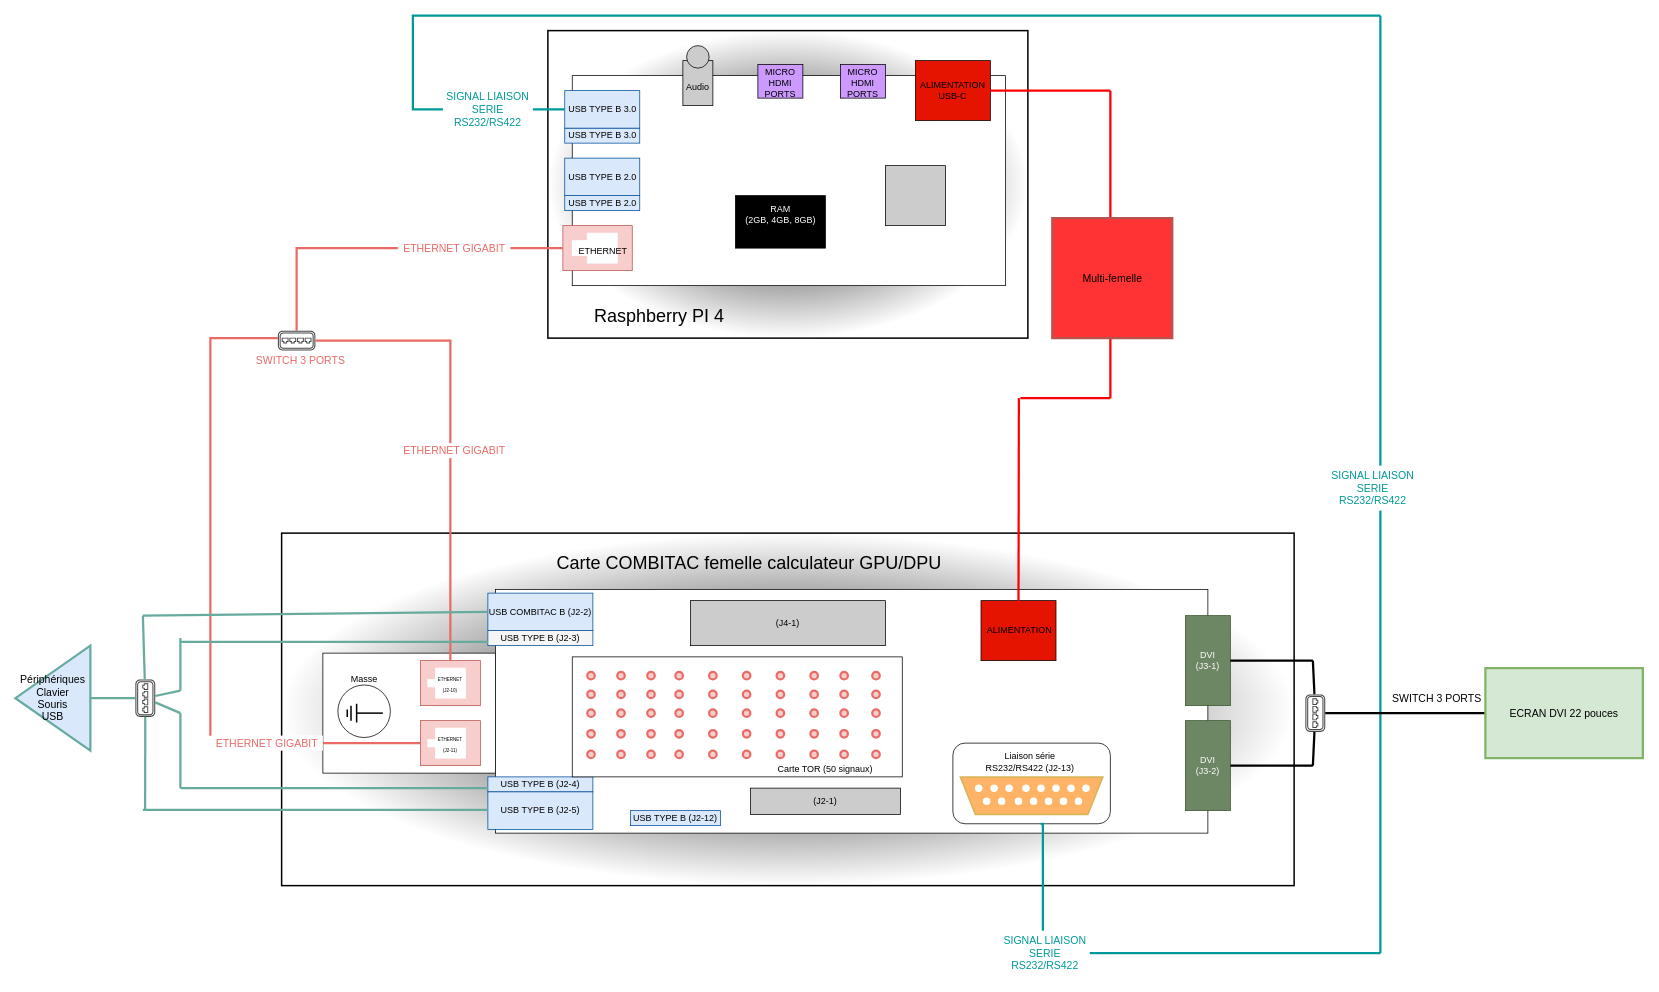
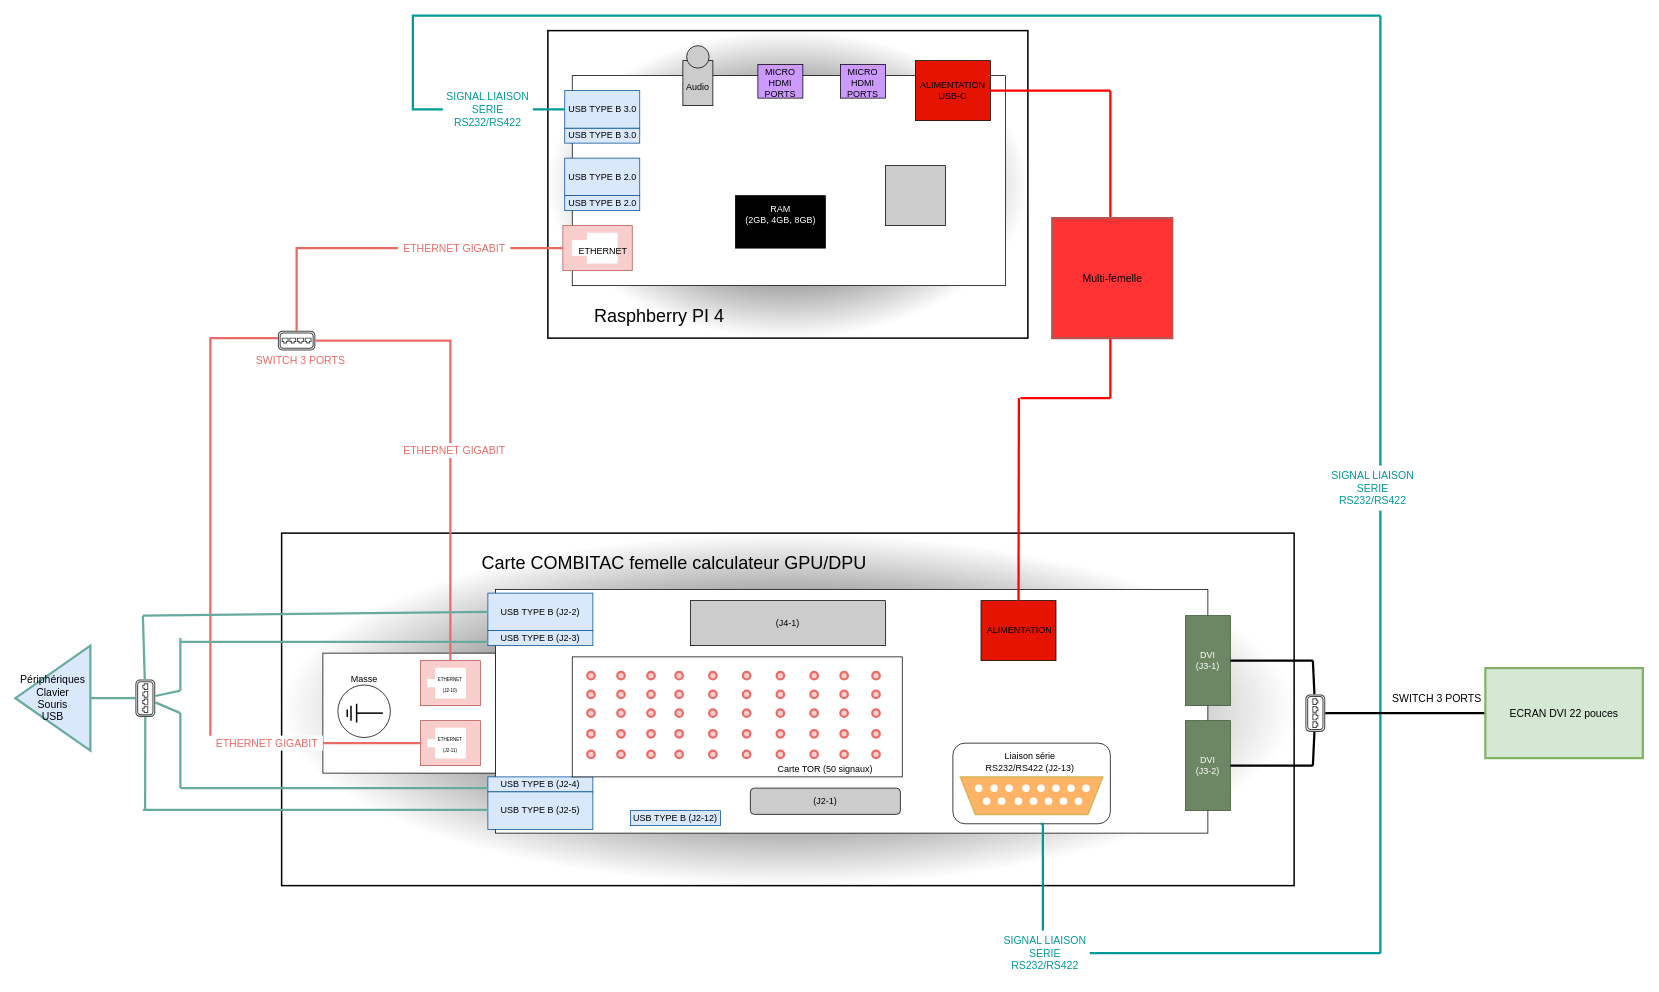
(749, 563) -> (674, 563)
(540, 612) -> (540, 612)
(540, 638) -> (540, 638)
(825, 801) -> (825, 801)
